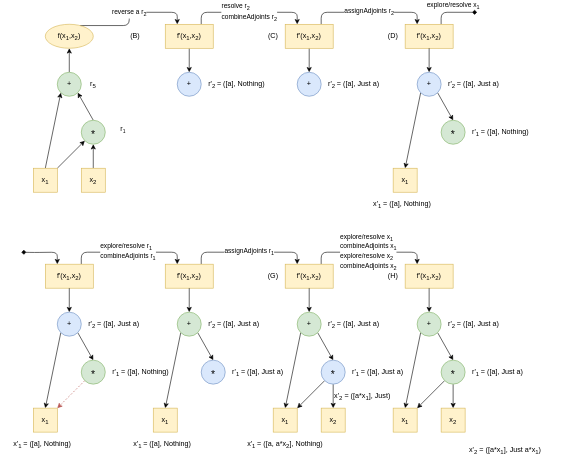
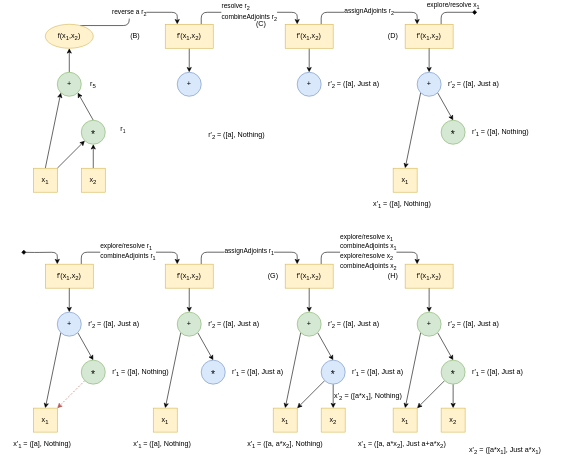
(273, 36) -> (261, 24)
(243, 84) -> (243, 135)
(370, 396) -> (370, 396)
none -> (402, 444)
